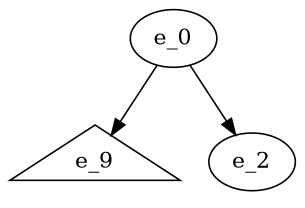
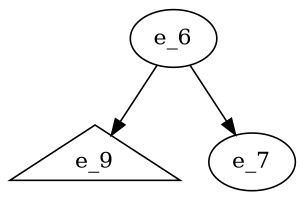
(174, 38) -> (174, 38)
(252, 162) -> (252, 162)
